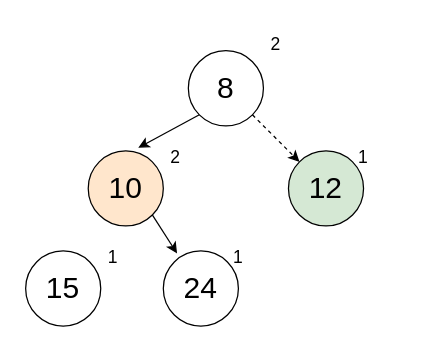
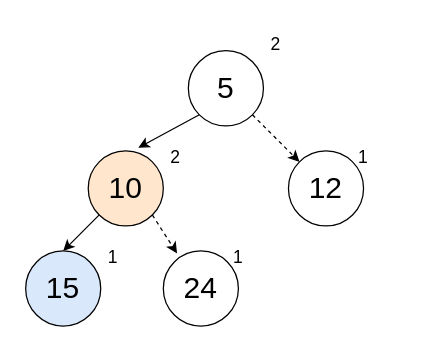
(226, 88) -> (226, 88)
(326, 188) -> (326, 188)
none -> (84, 230)
(163, 231) -> (163, 231)
(63, 288) -> (63, 288)
